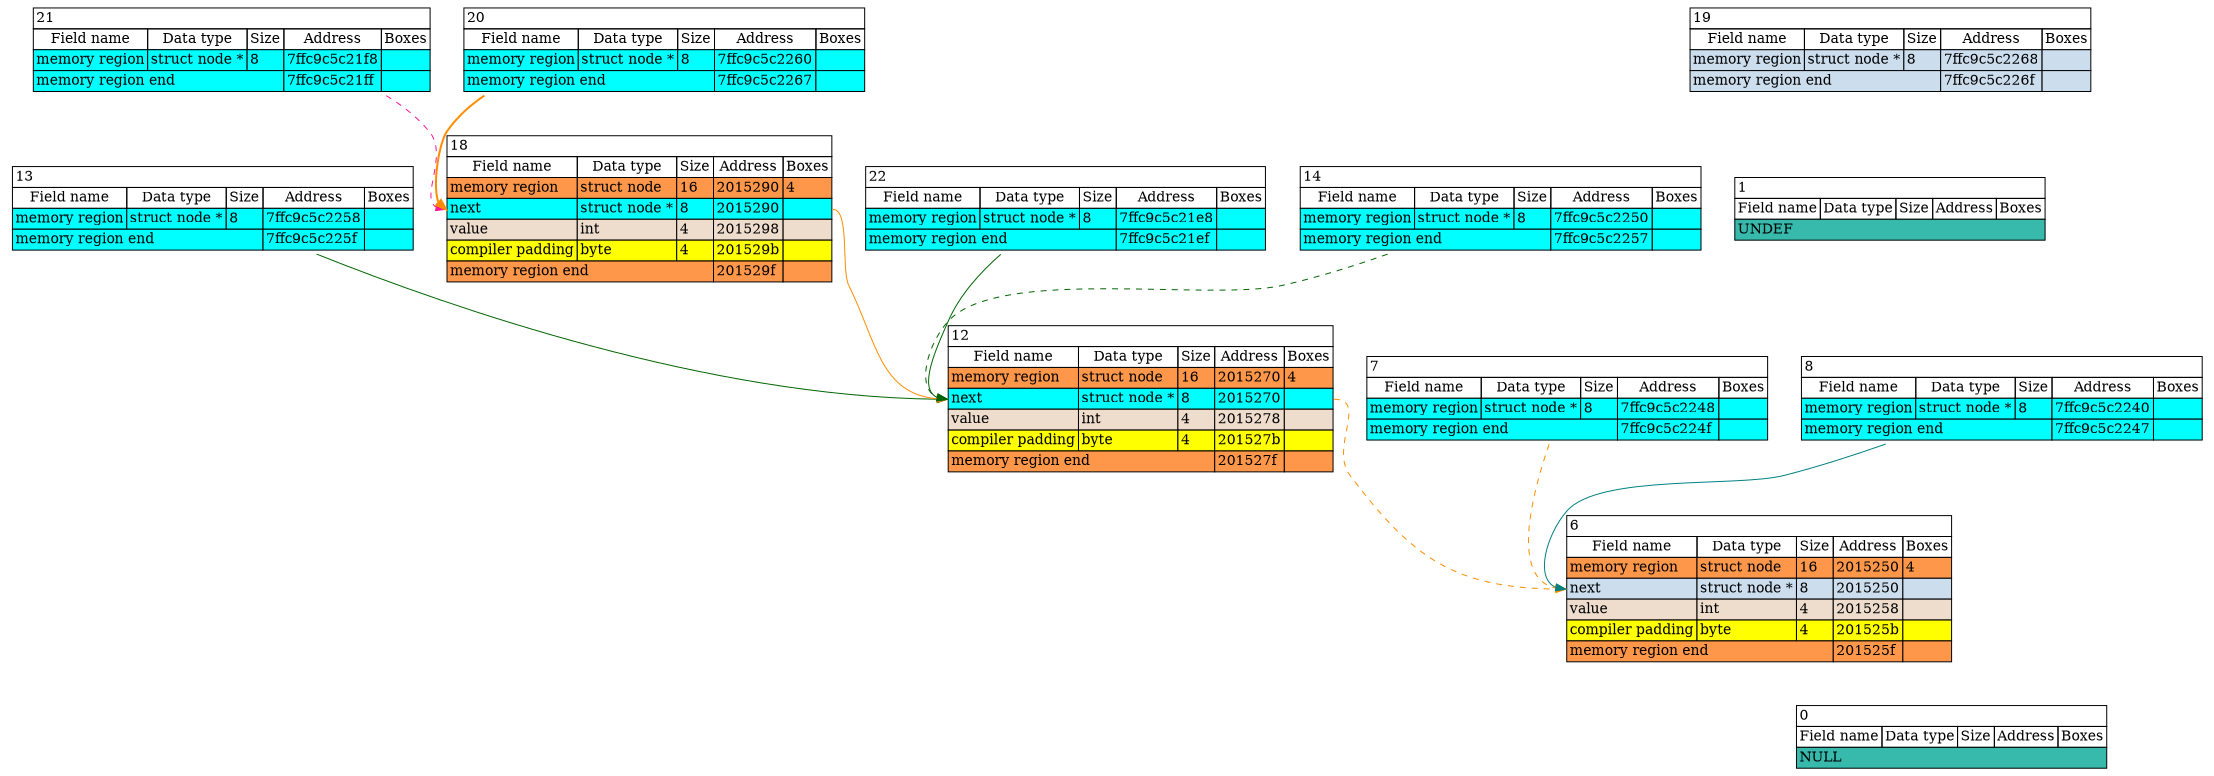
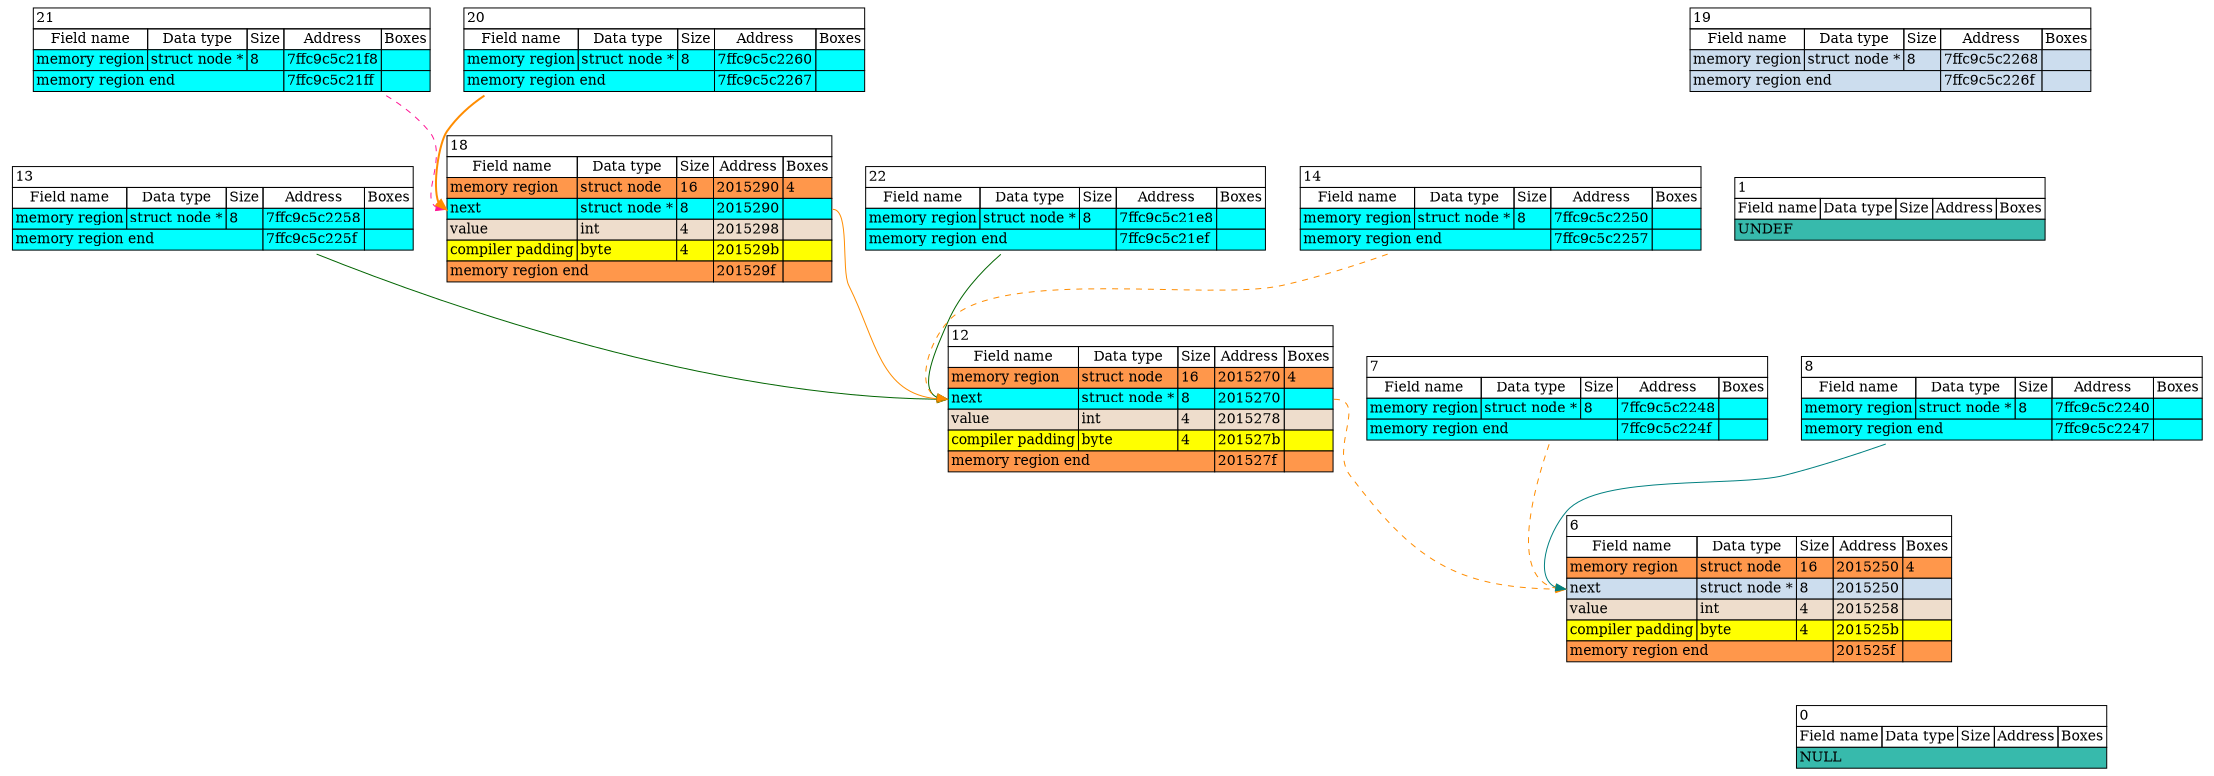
(1124, 289) -> (1124, 289)
